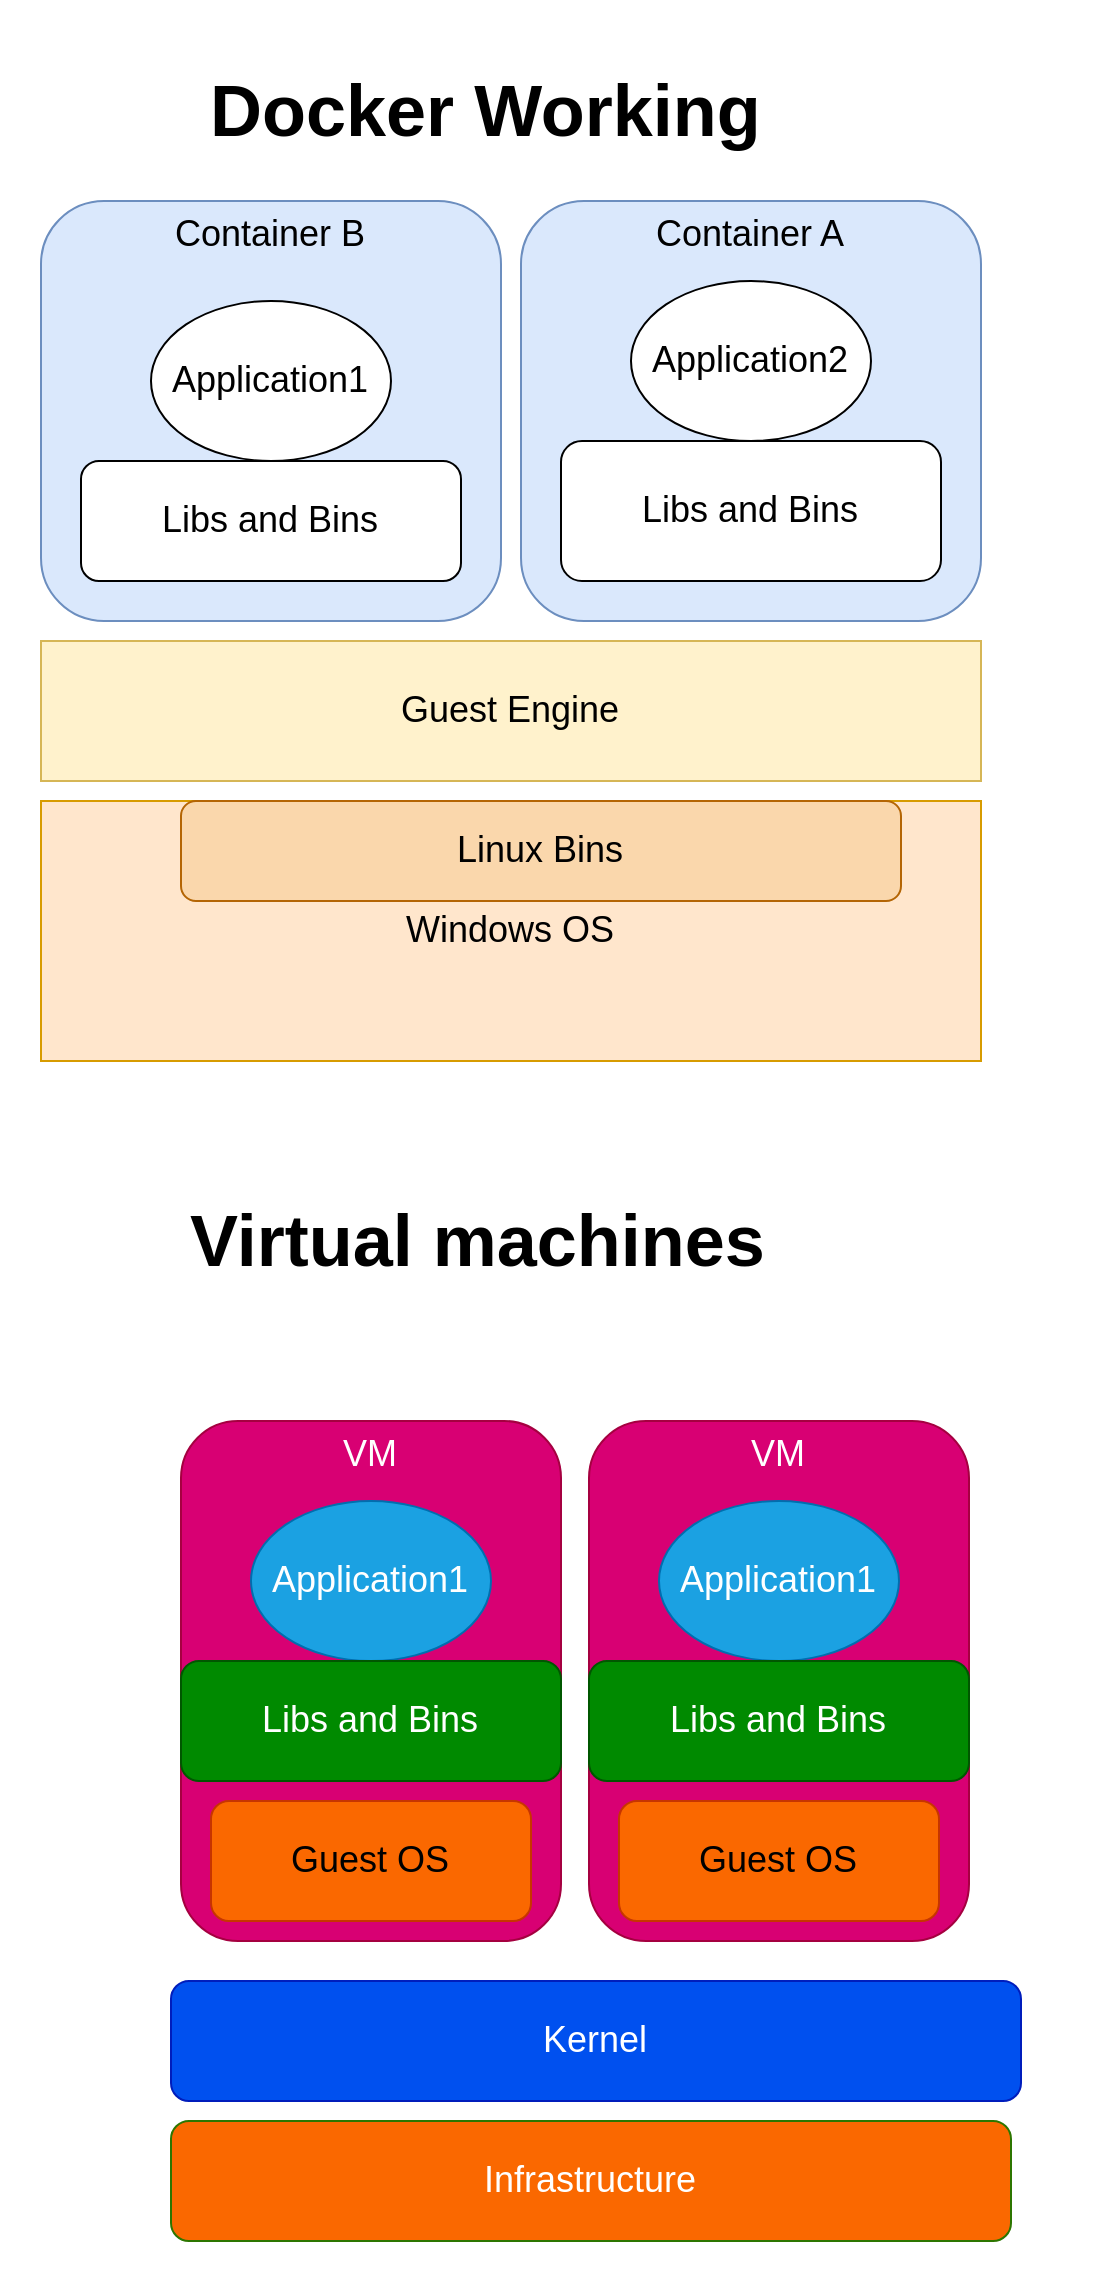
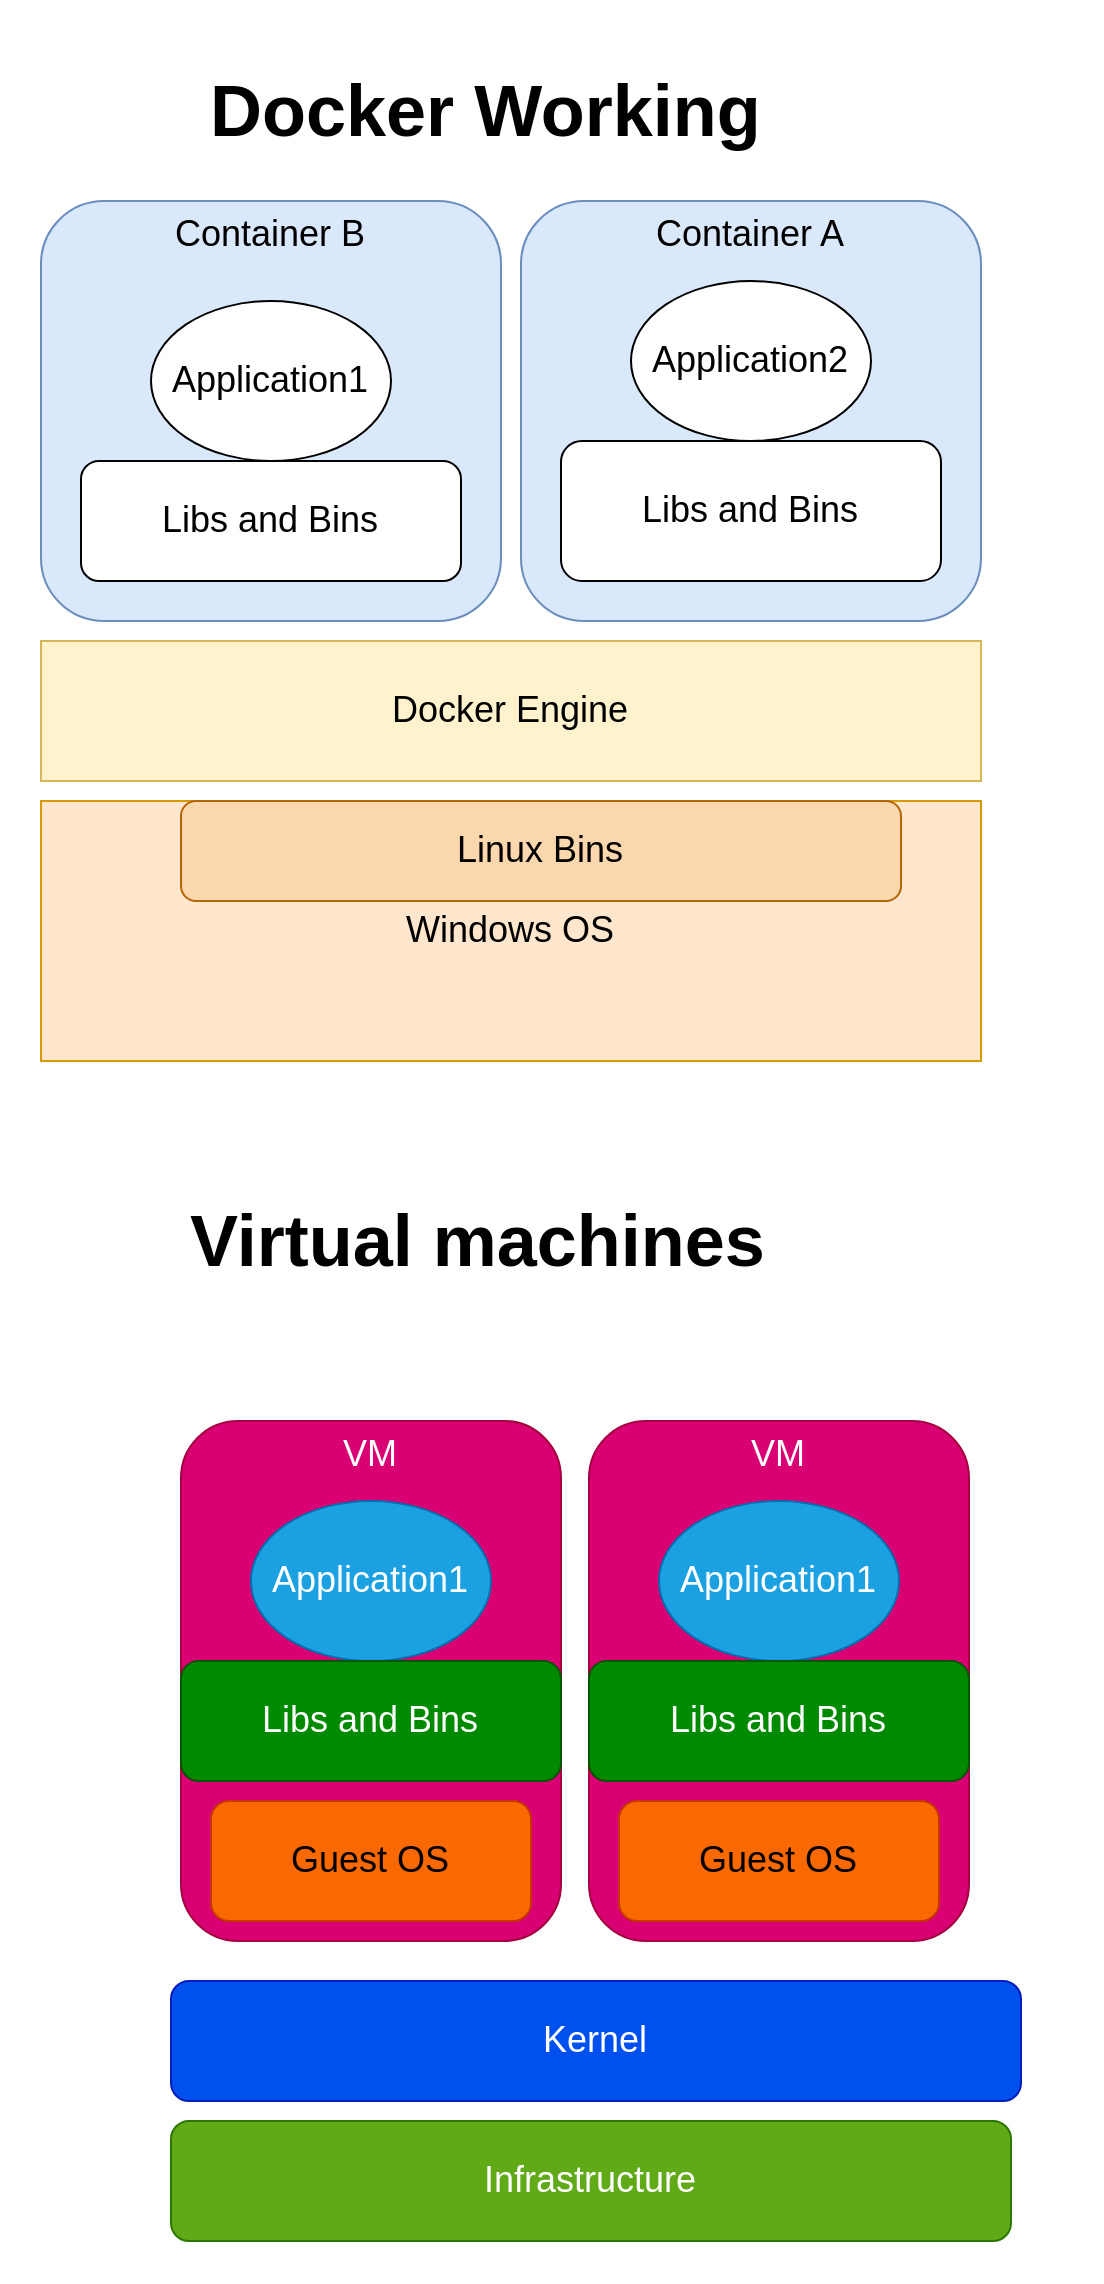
(511, 711) -> (511, 711)
(591, 2181) -> (591, 2181)
